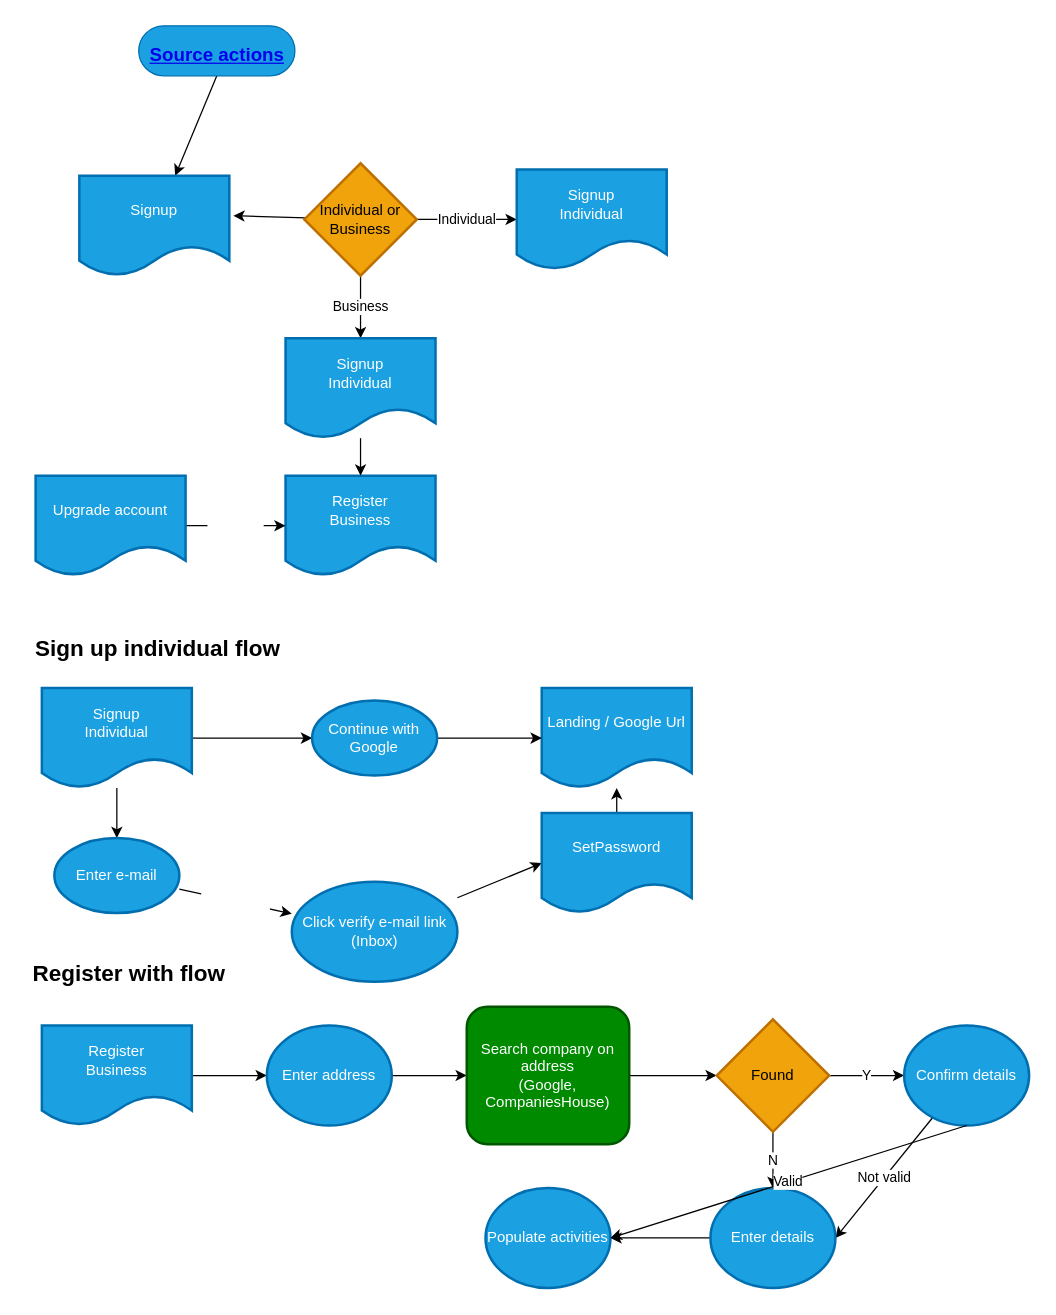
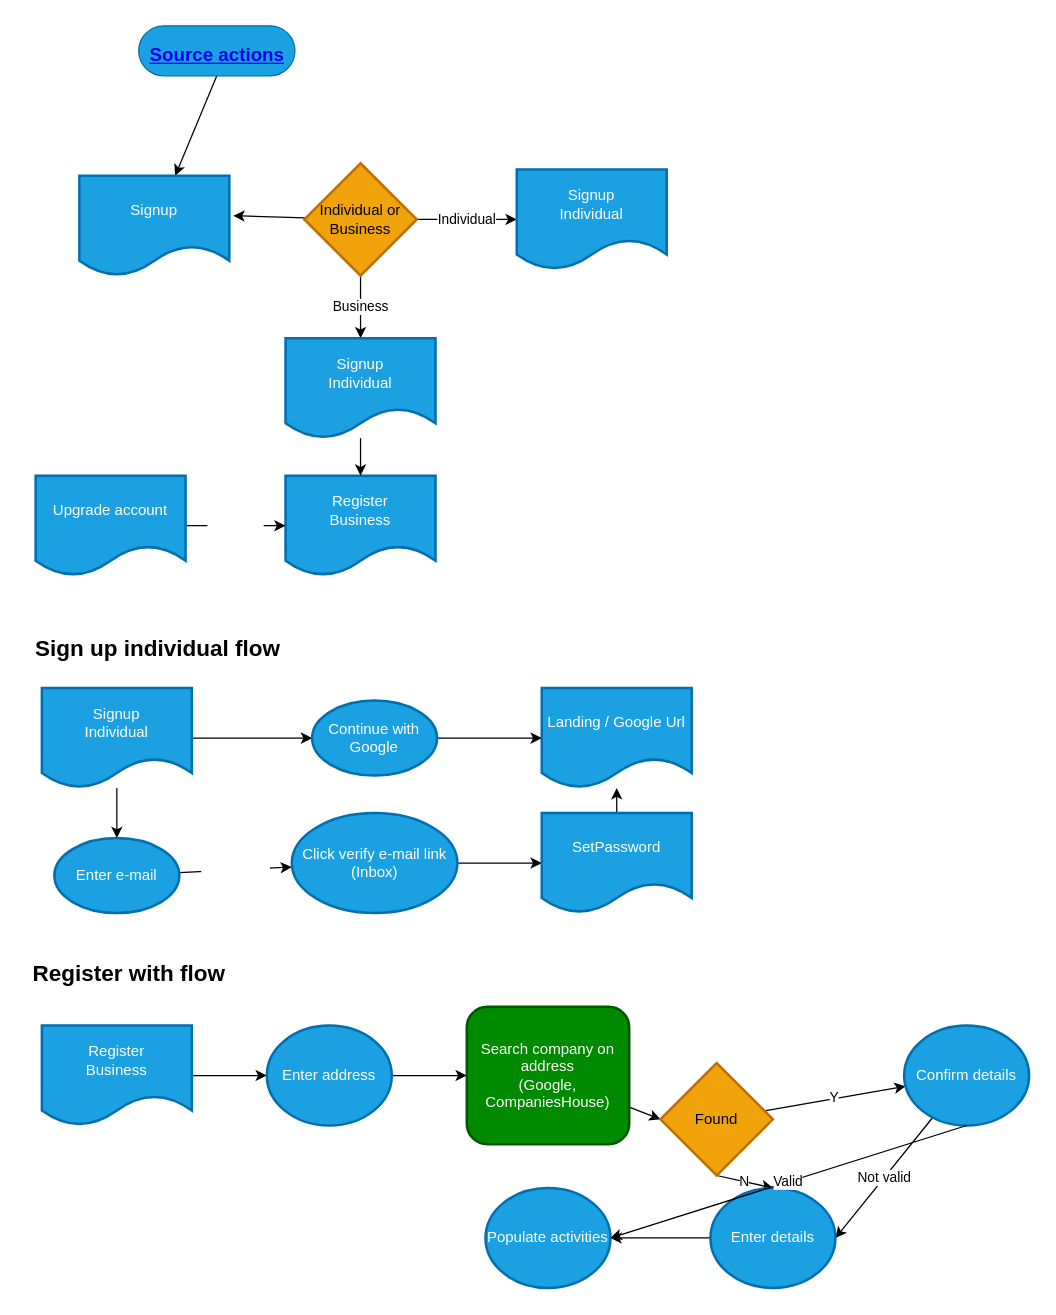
(375, 932) -> (375, 863)
(773, 1076) -> (717, 1119)
